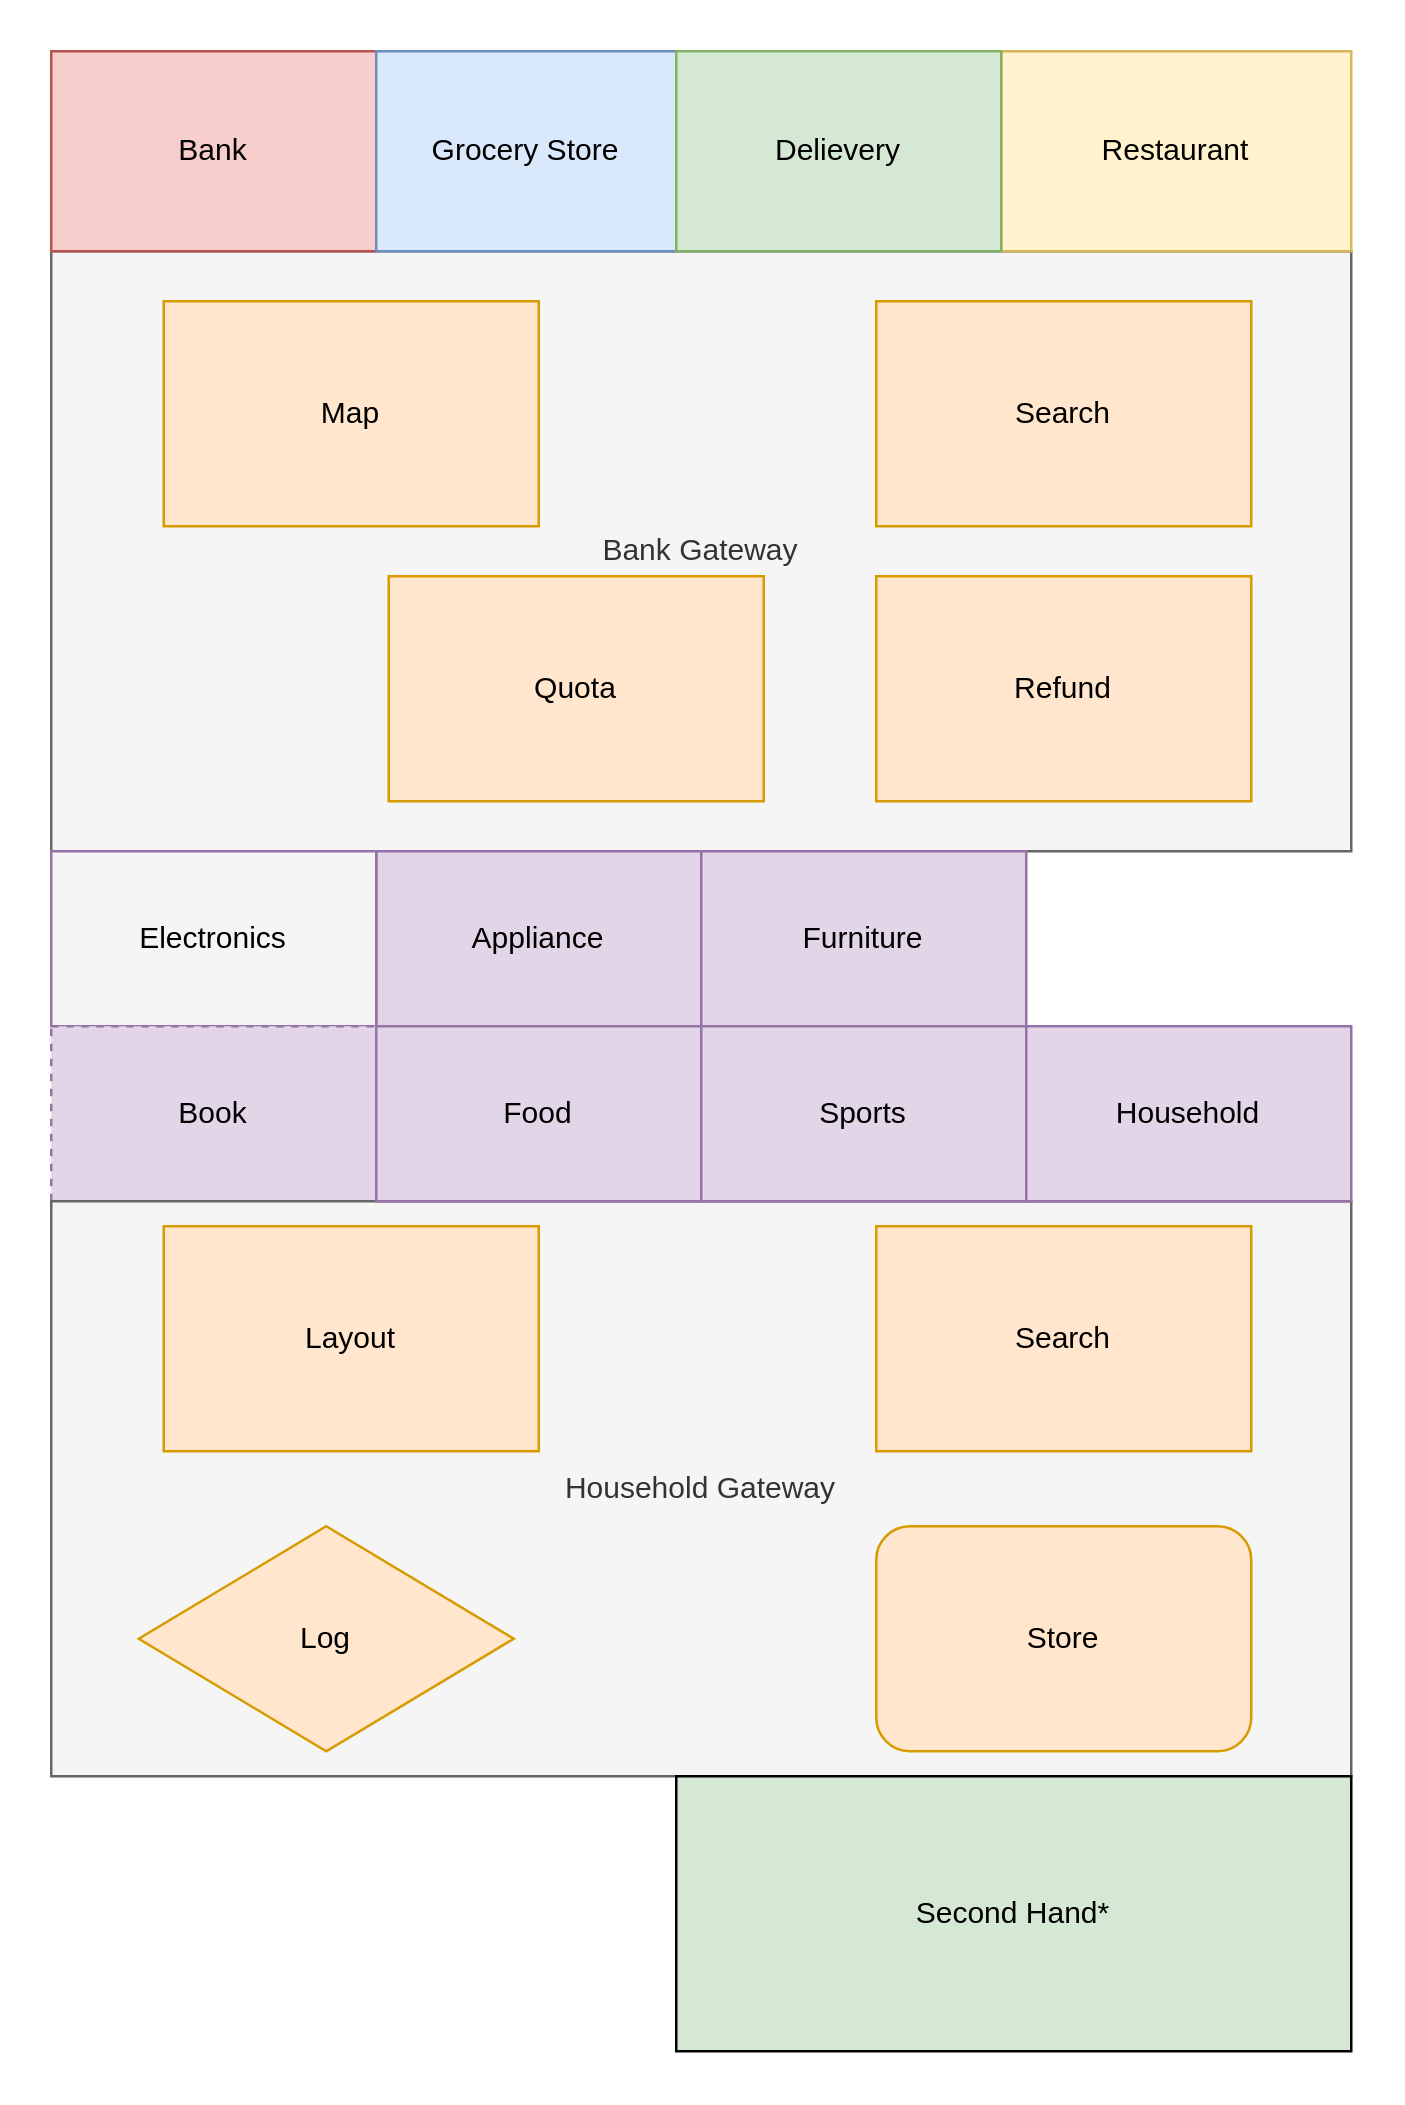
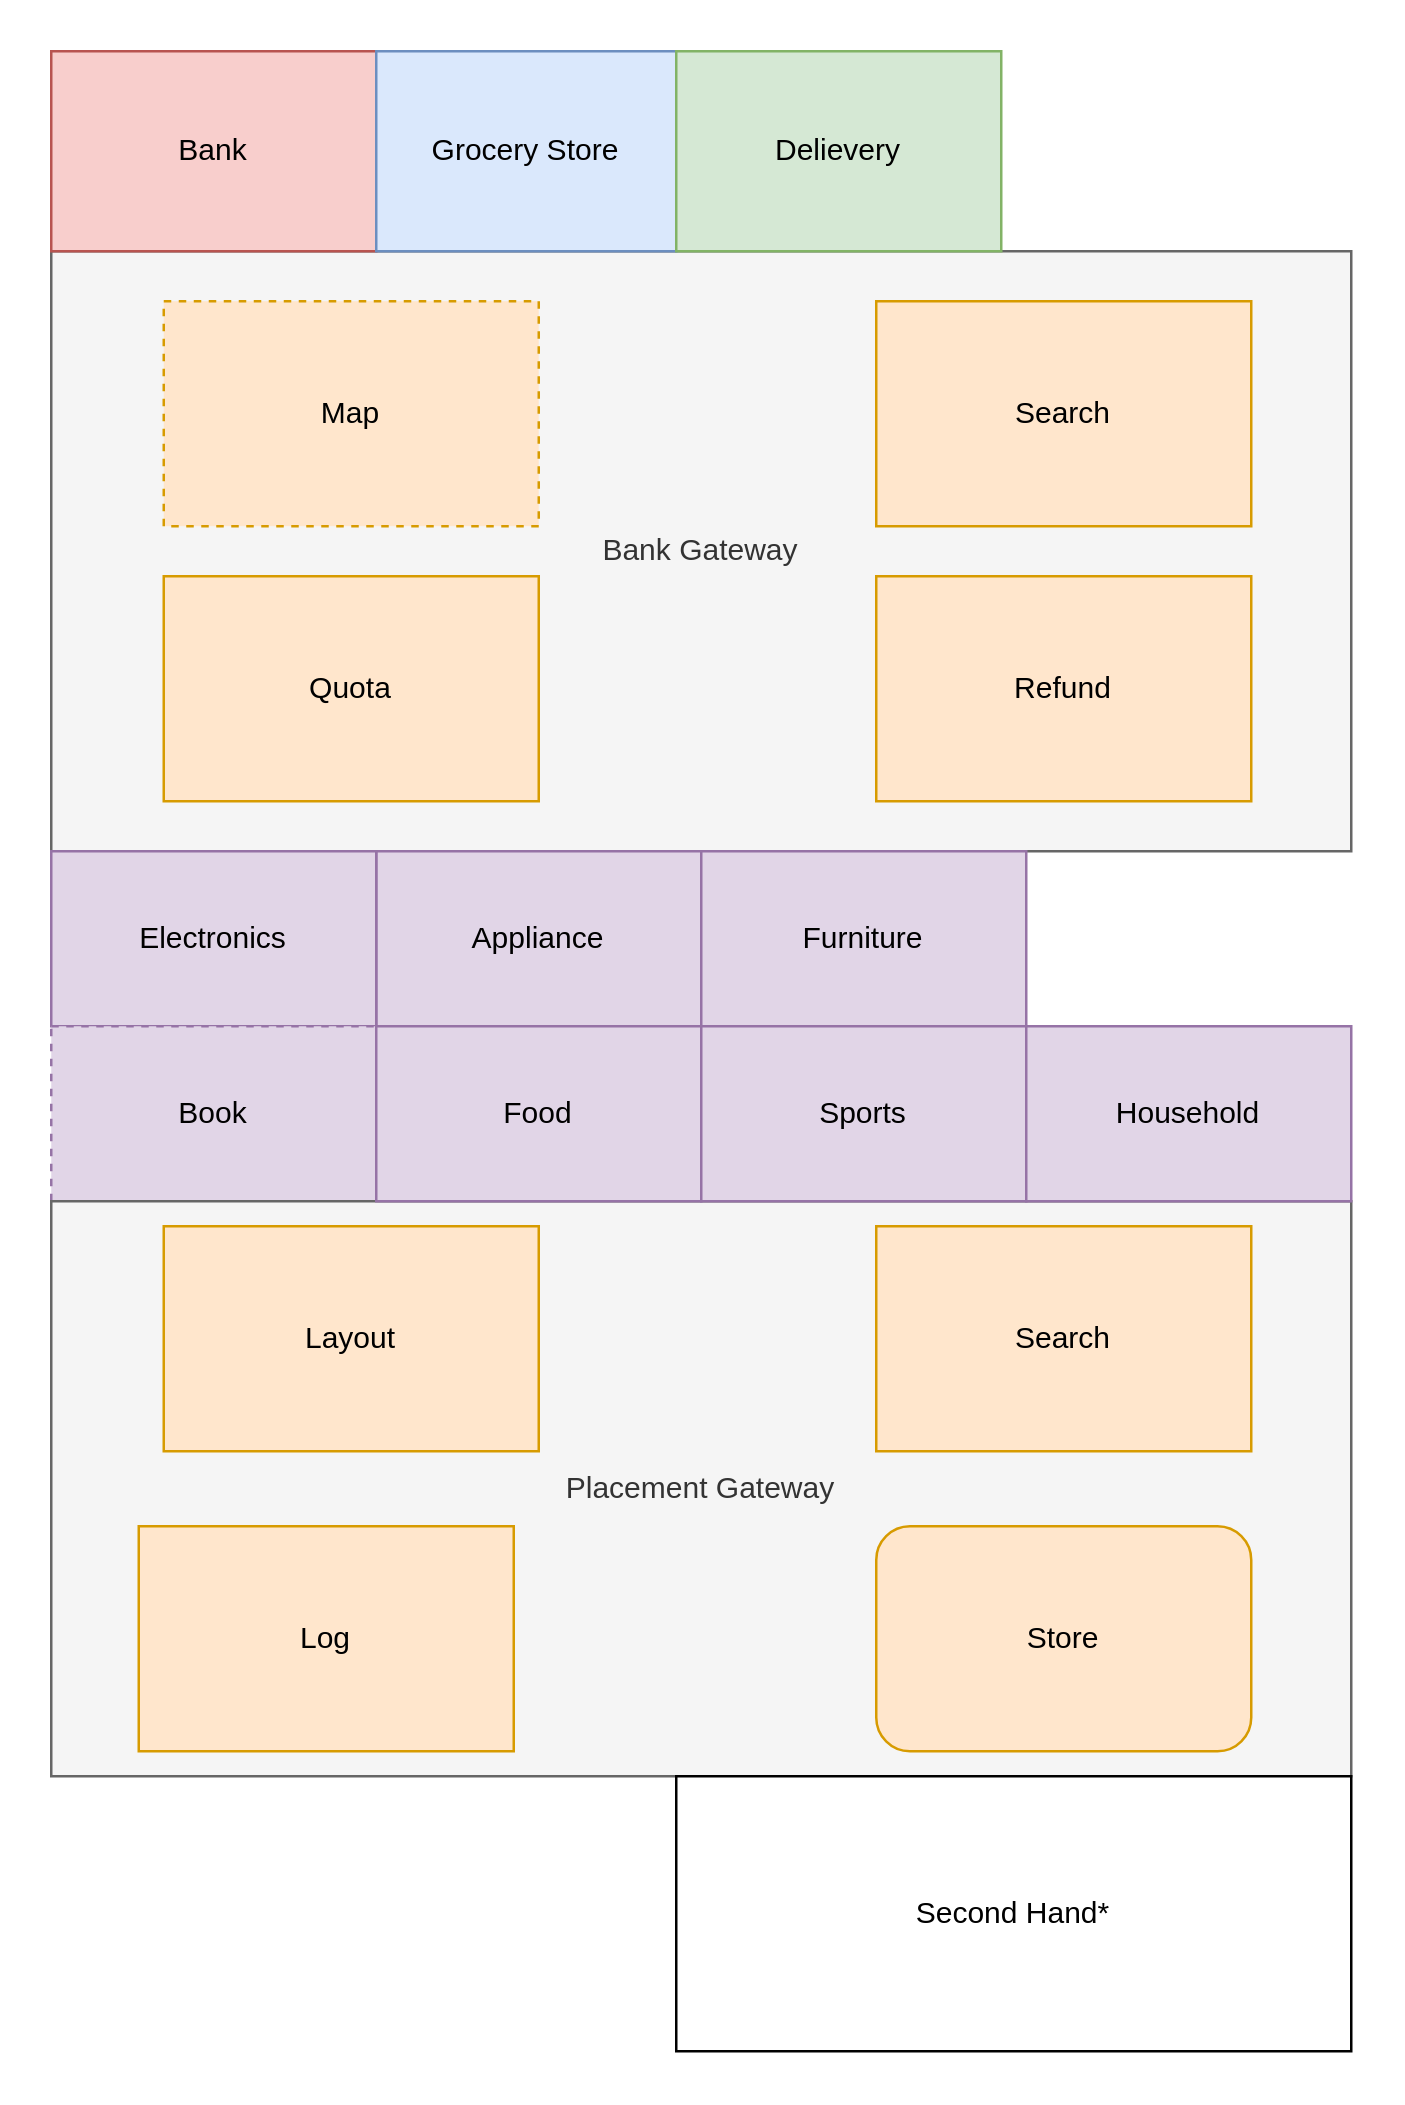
(1176, 151) -> none
(351, 414) -> (351, 414)
(576, 689) -> (351, 689)
(214, 939) -> (214, 939)
(701, 1489) -> (701, 1489)
(326, 1639) -> (326, 1639)
(1014, 1914) -> (1014, 1914)
